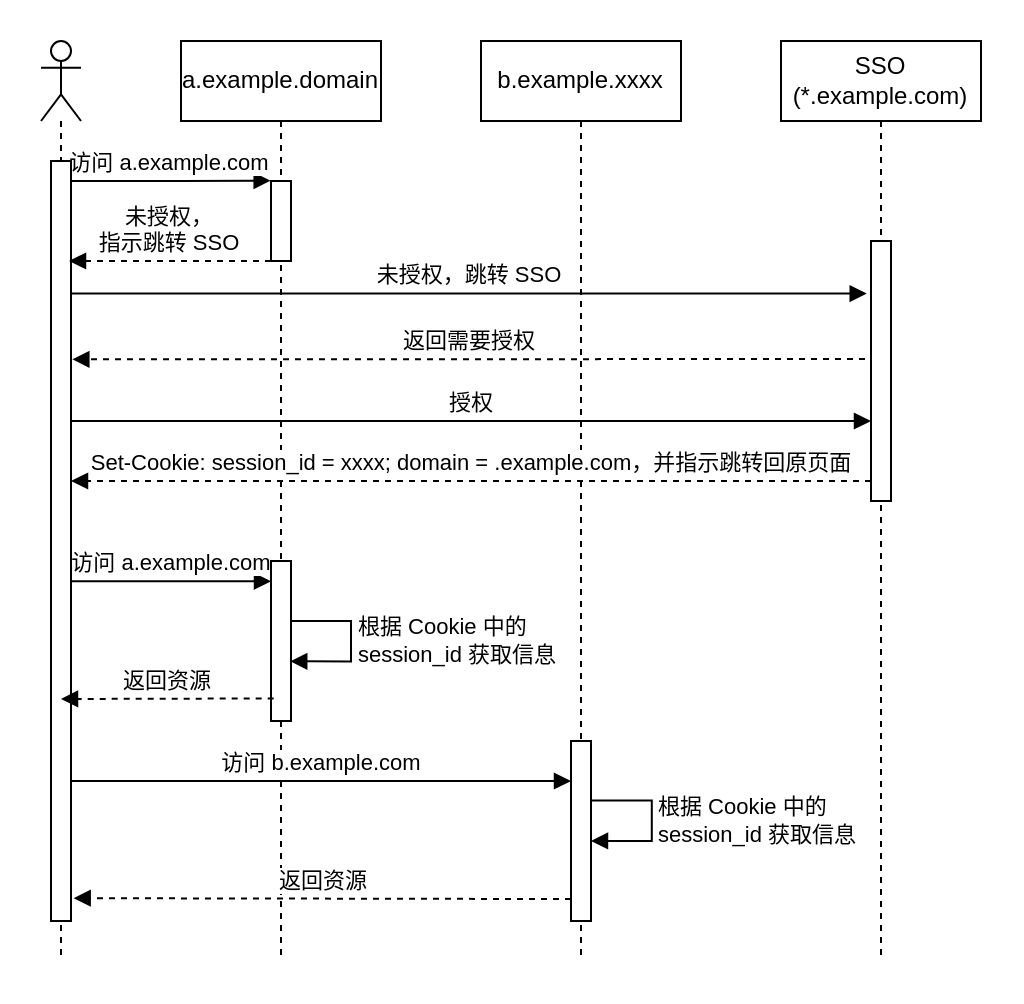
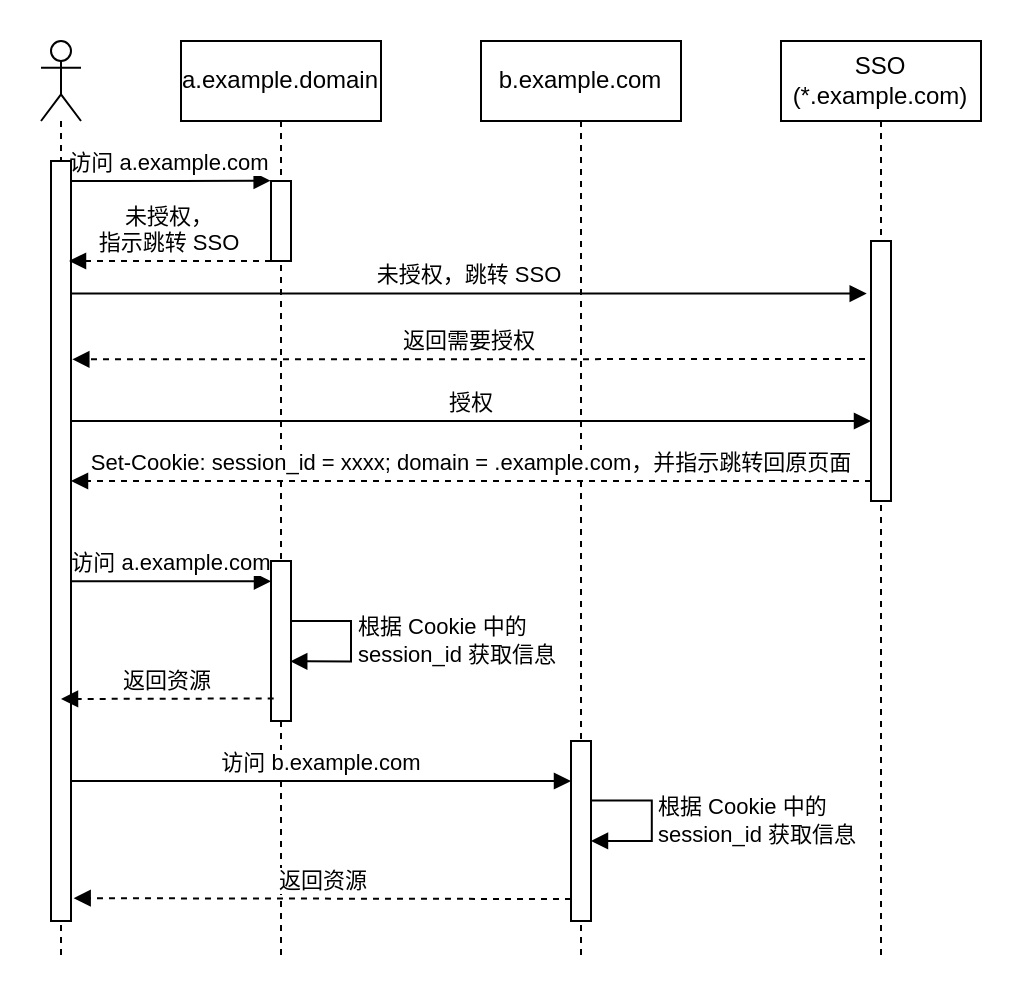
(581, 81) -> (581, 81)
